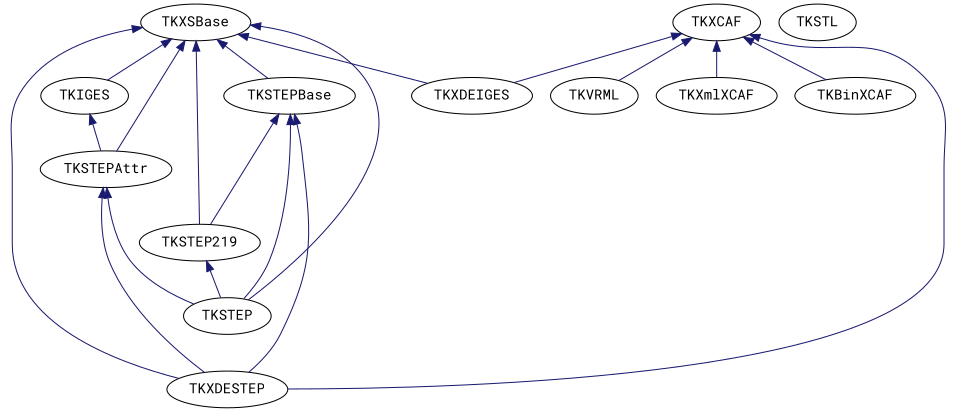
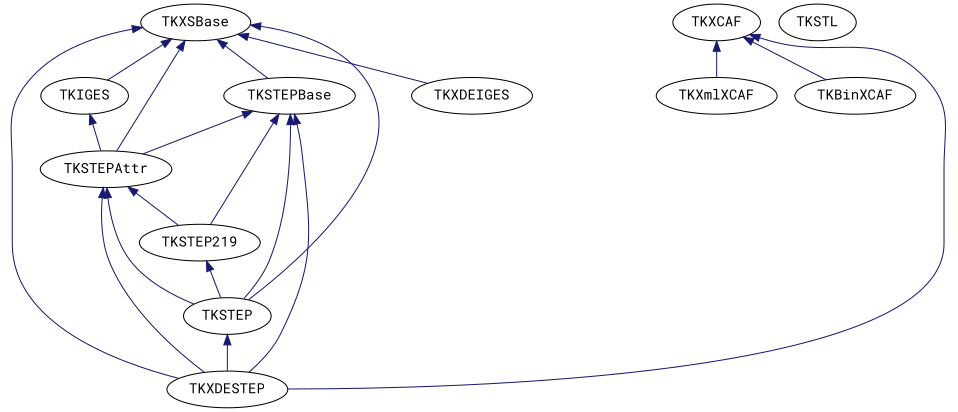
(593, 60) -> none
(594, 96) -> none
none -> (193, 134)
(198, 138) -> (157, 209)
none -> (227, 358)
